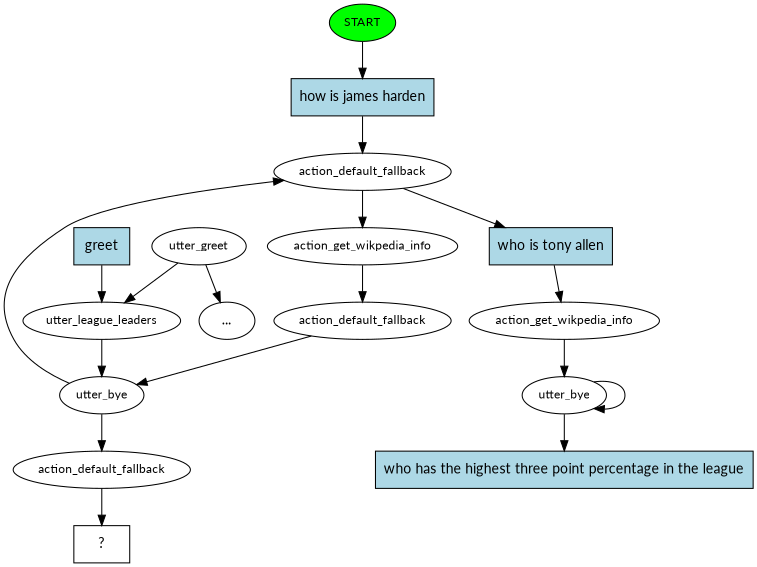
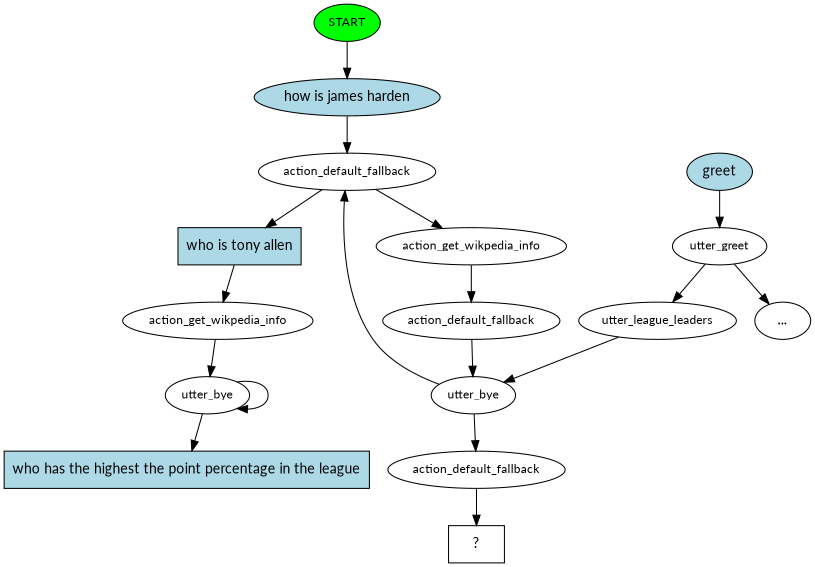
(363, 97) -> (347, 97)
(102, 246) -> (720, 172)
(102, 278) -> (720, 204)
(564, 470) -> (187, 470)
